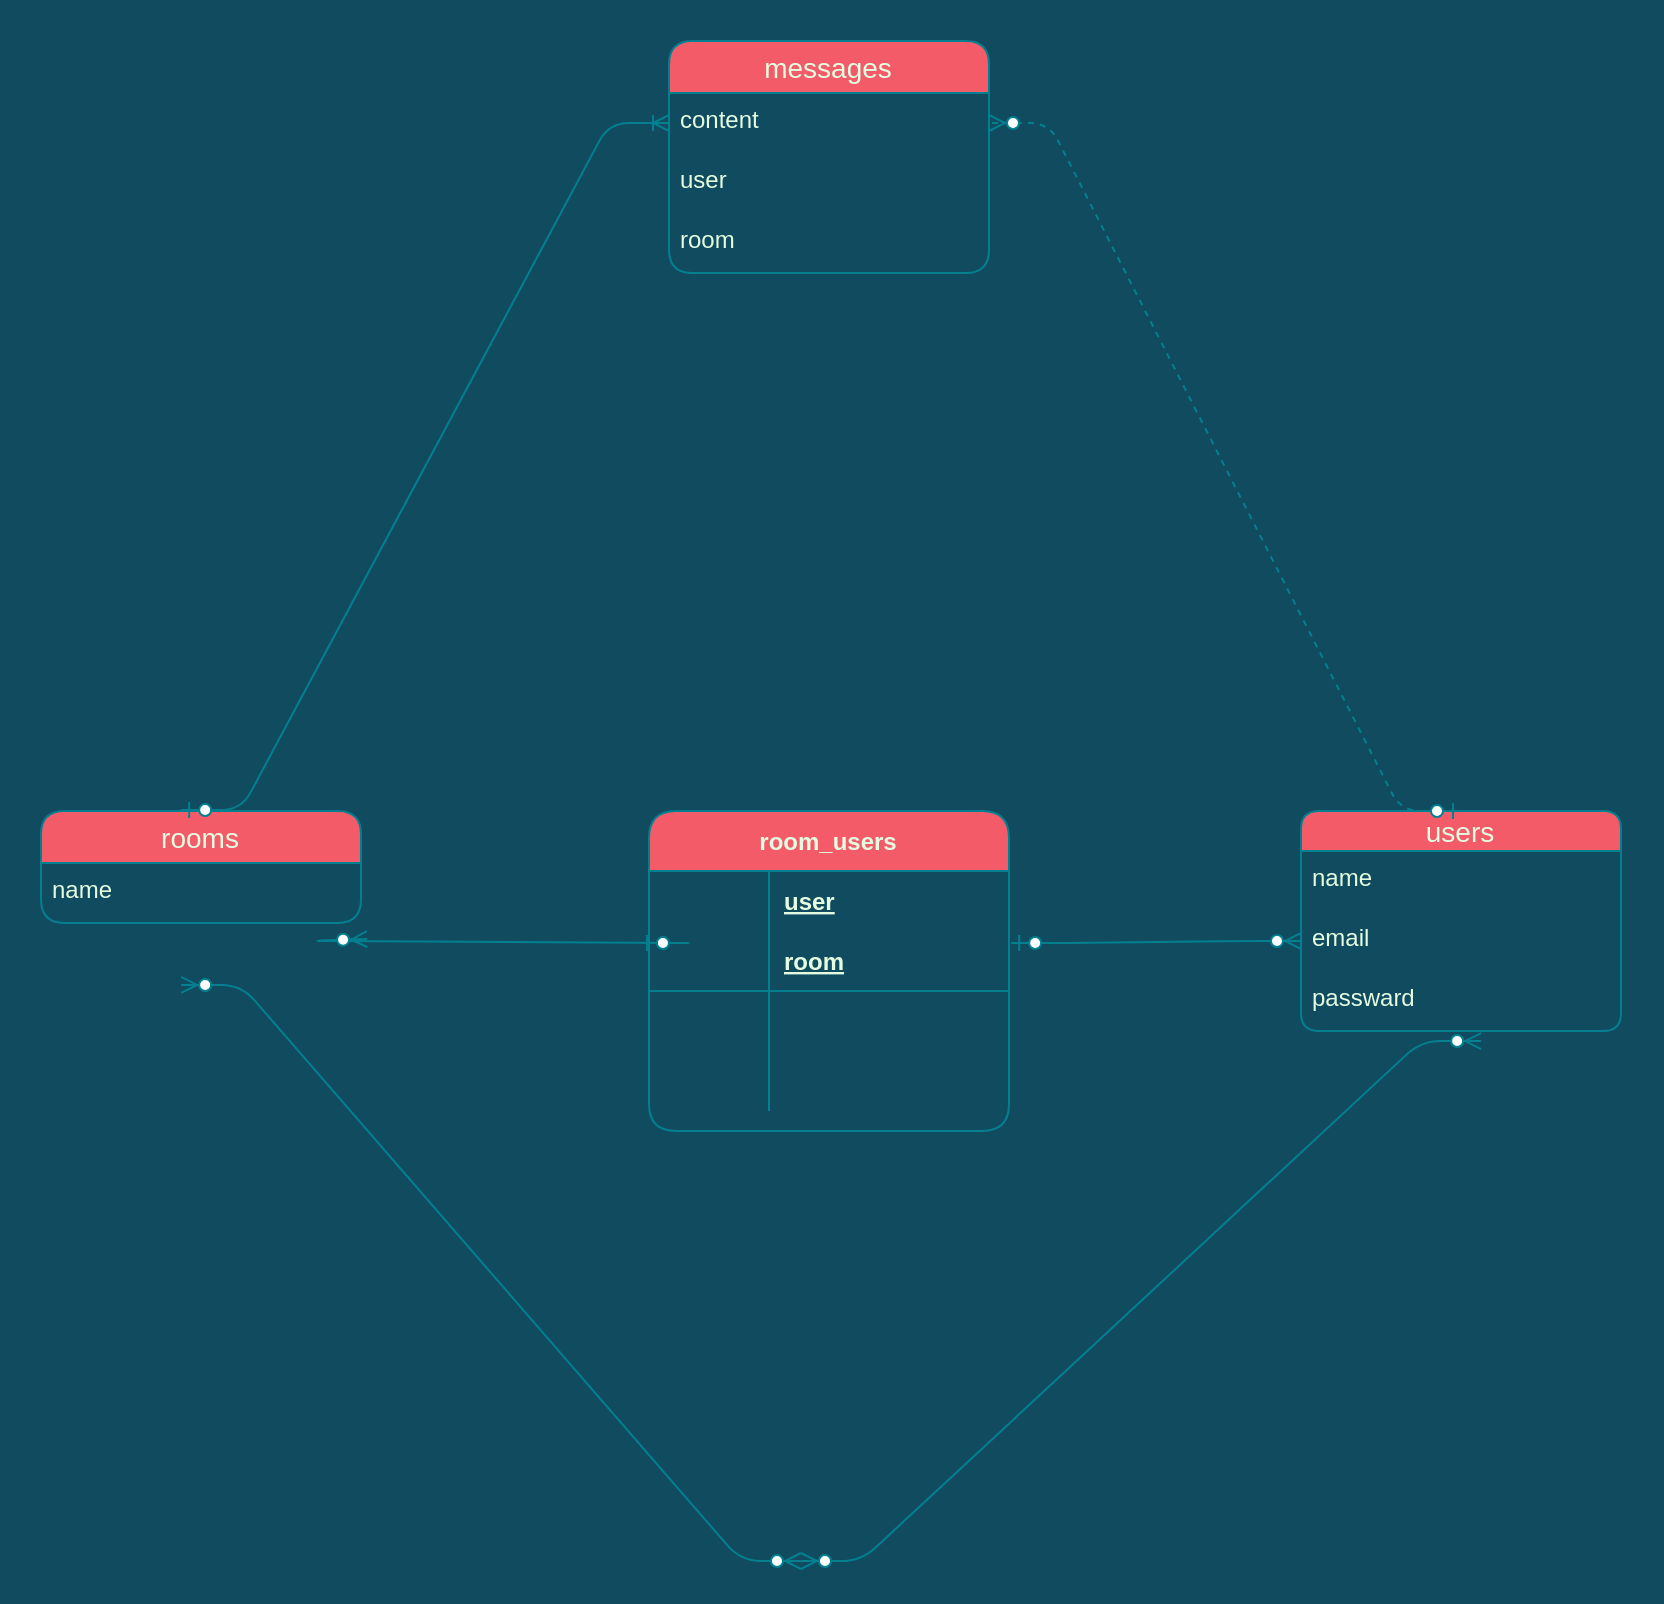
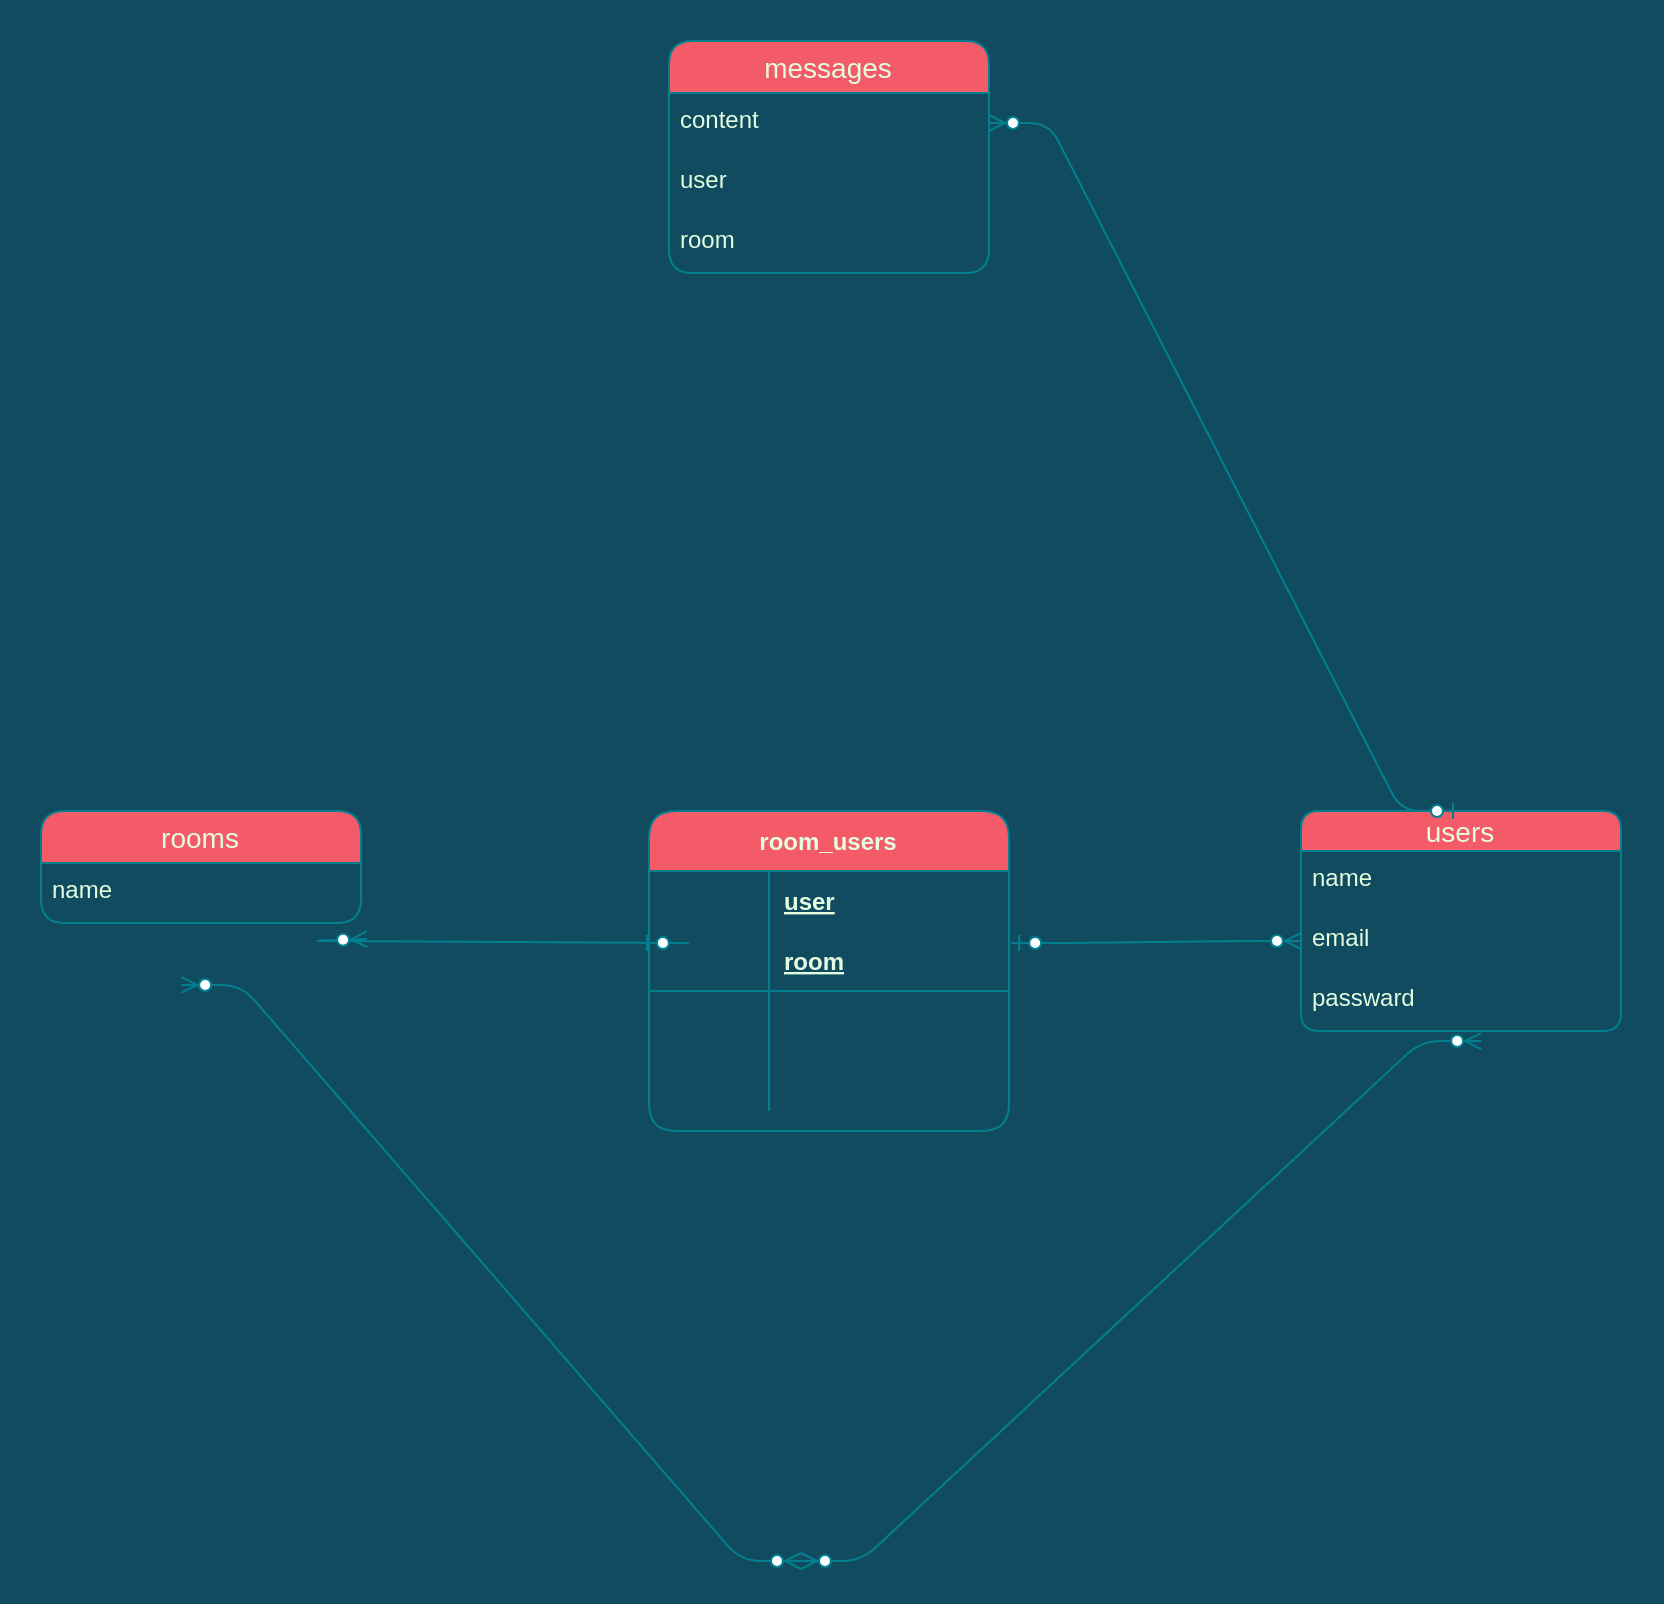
(1222, 461) -> (1222, 461)
(199, 810) -> none
